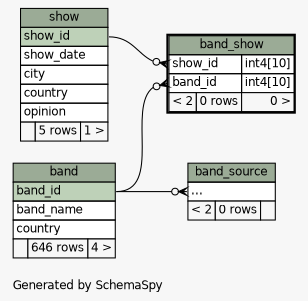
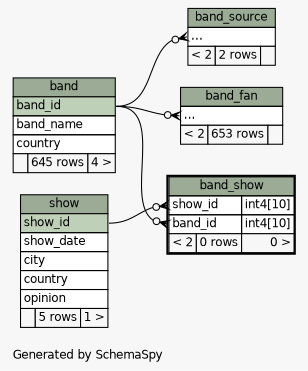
none -> (231, 116)
(238, 210) -> (238, 55)
(58, 248) -> (58, 163)
